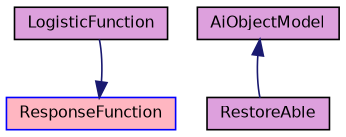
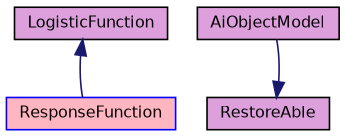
(102, 61) -> (80, 77)
(258, 77) -> (279, 61)
